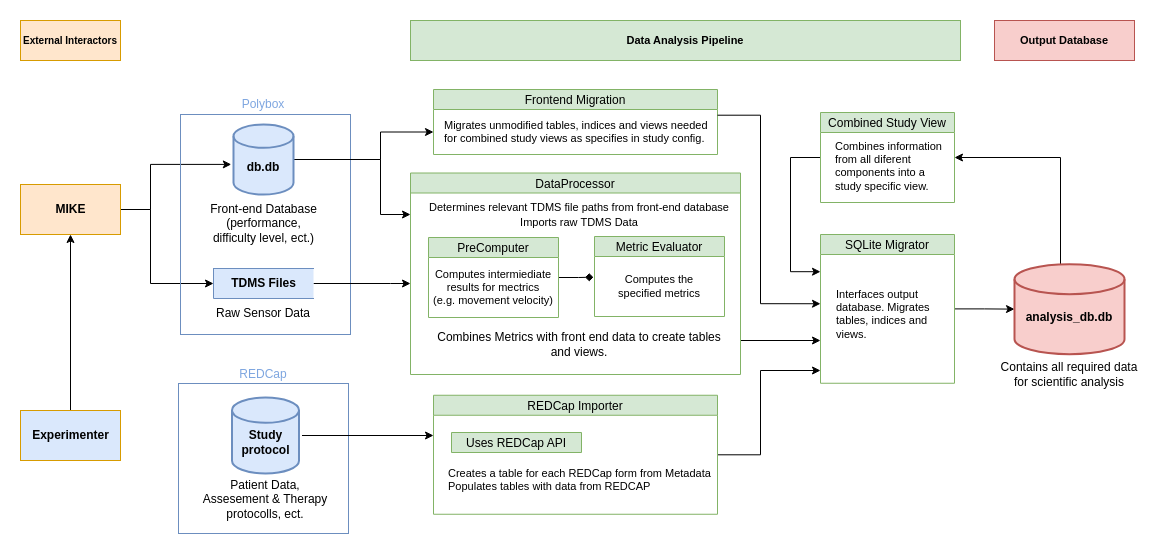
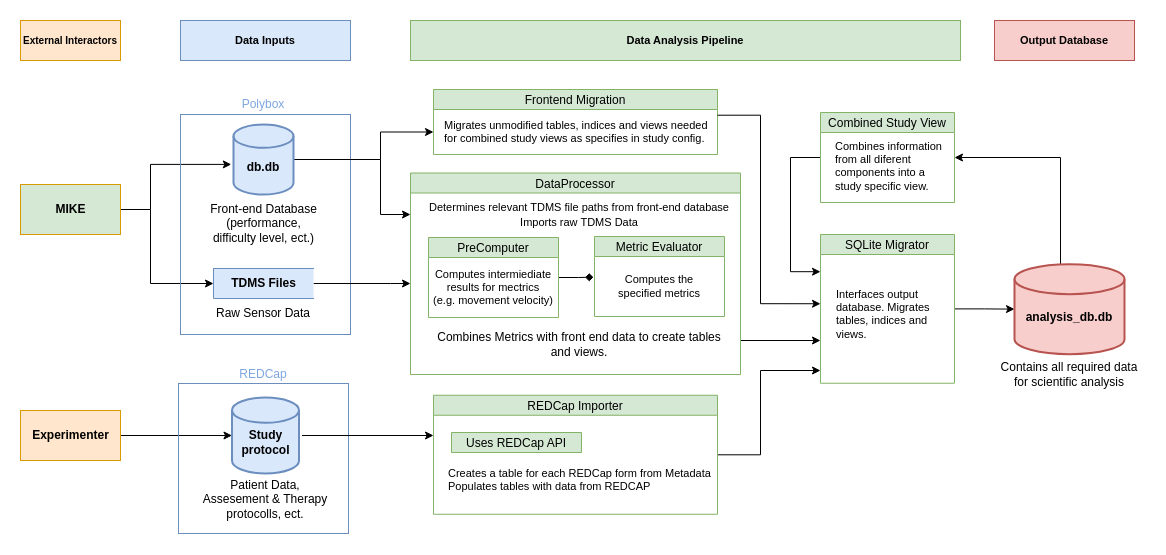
none -> (266, 41)
(71, 210) -> (71, 210)
(71, 326) -> (173, 436)
(71, 436) -> (71, 436)
